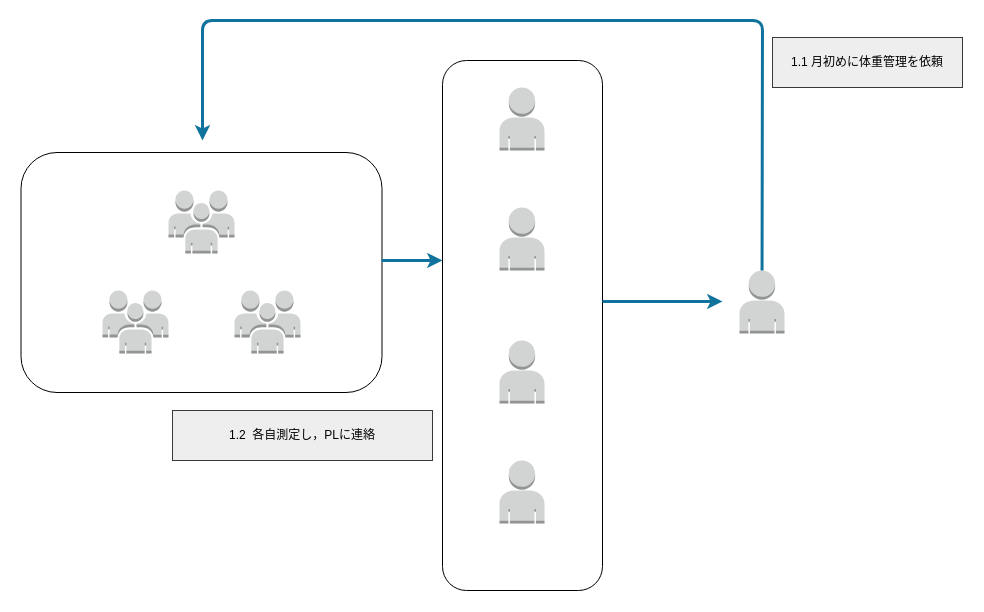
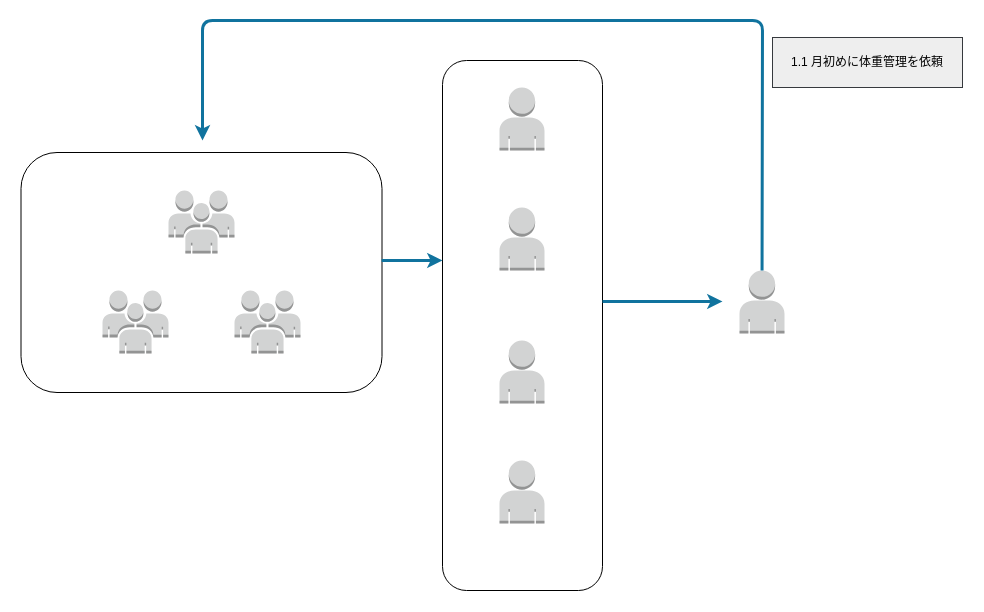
(303, 436) -> none
